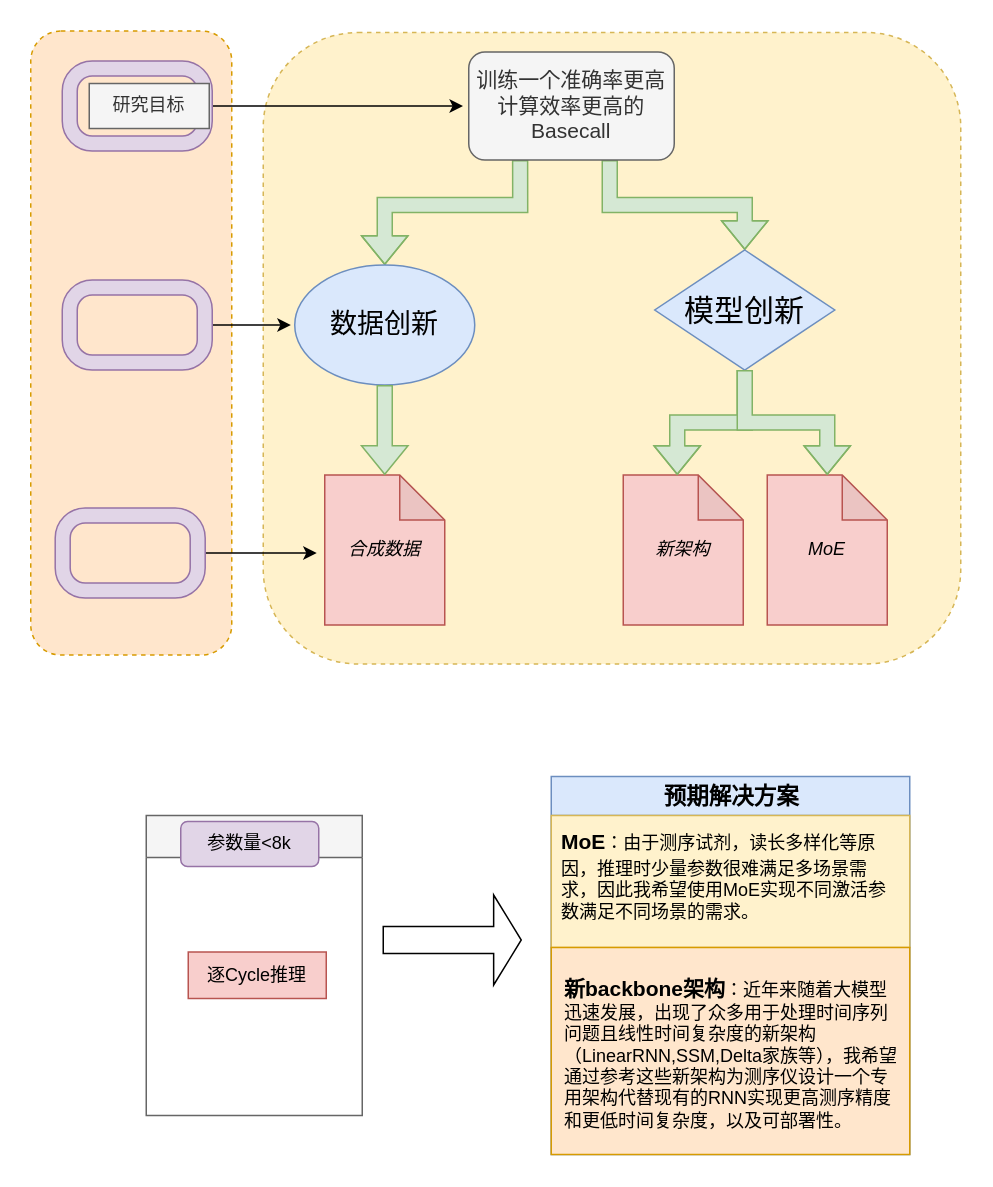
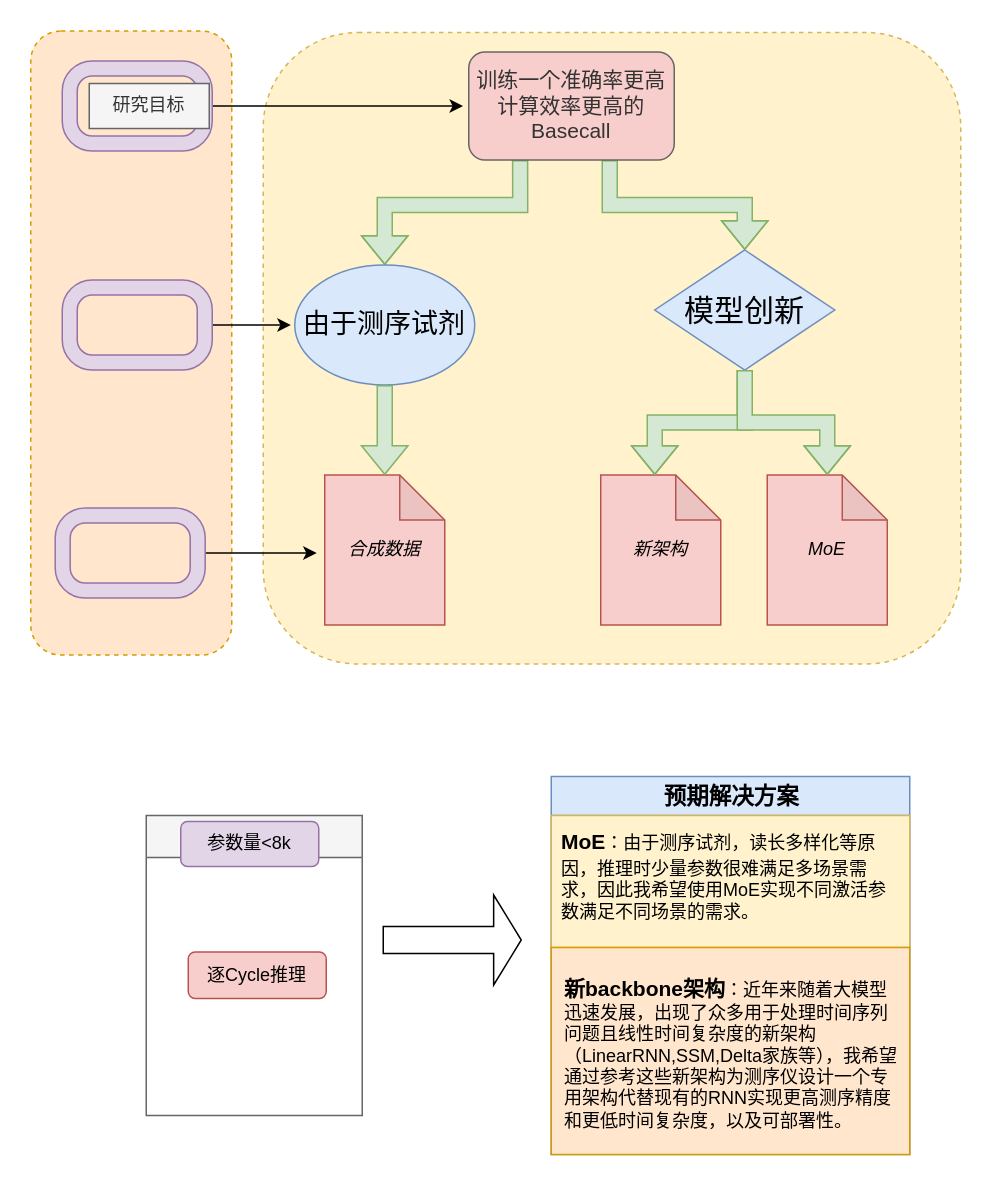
(572, 106) -> (572, 106)
(385, 325) -> (385, 325)
(683, 550) -> (661, 550)
(257, 975) -> (257, 975)
